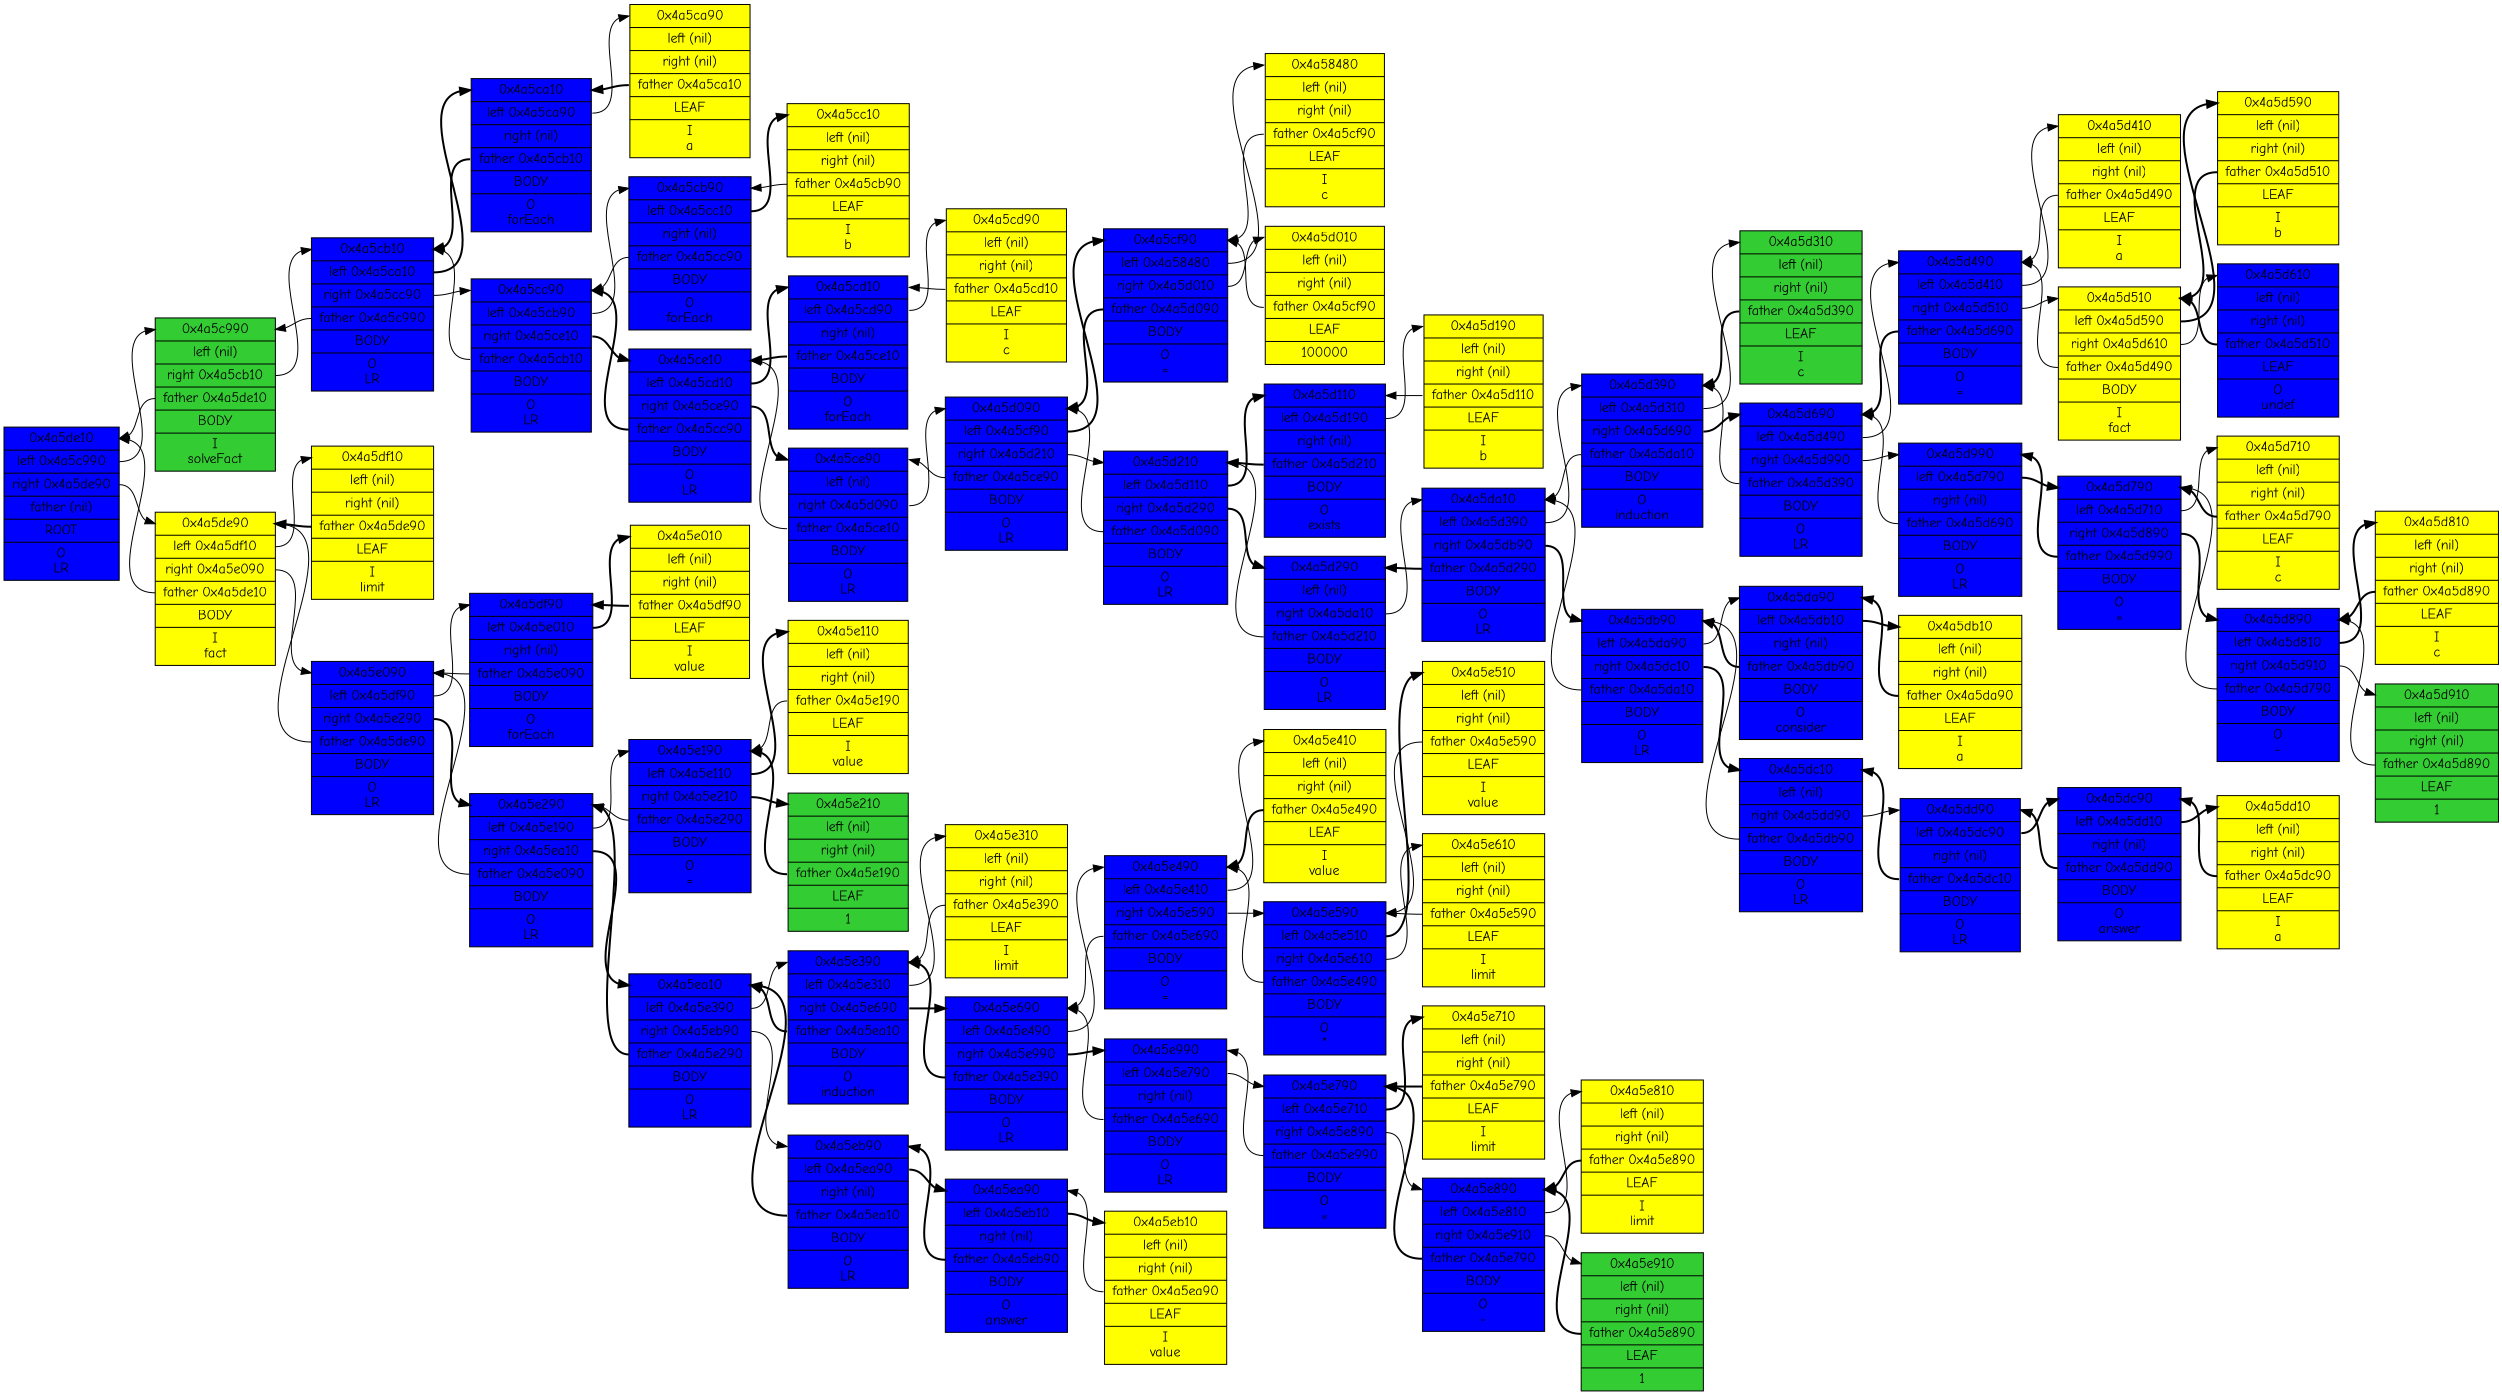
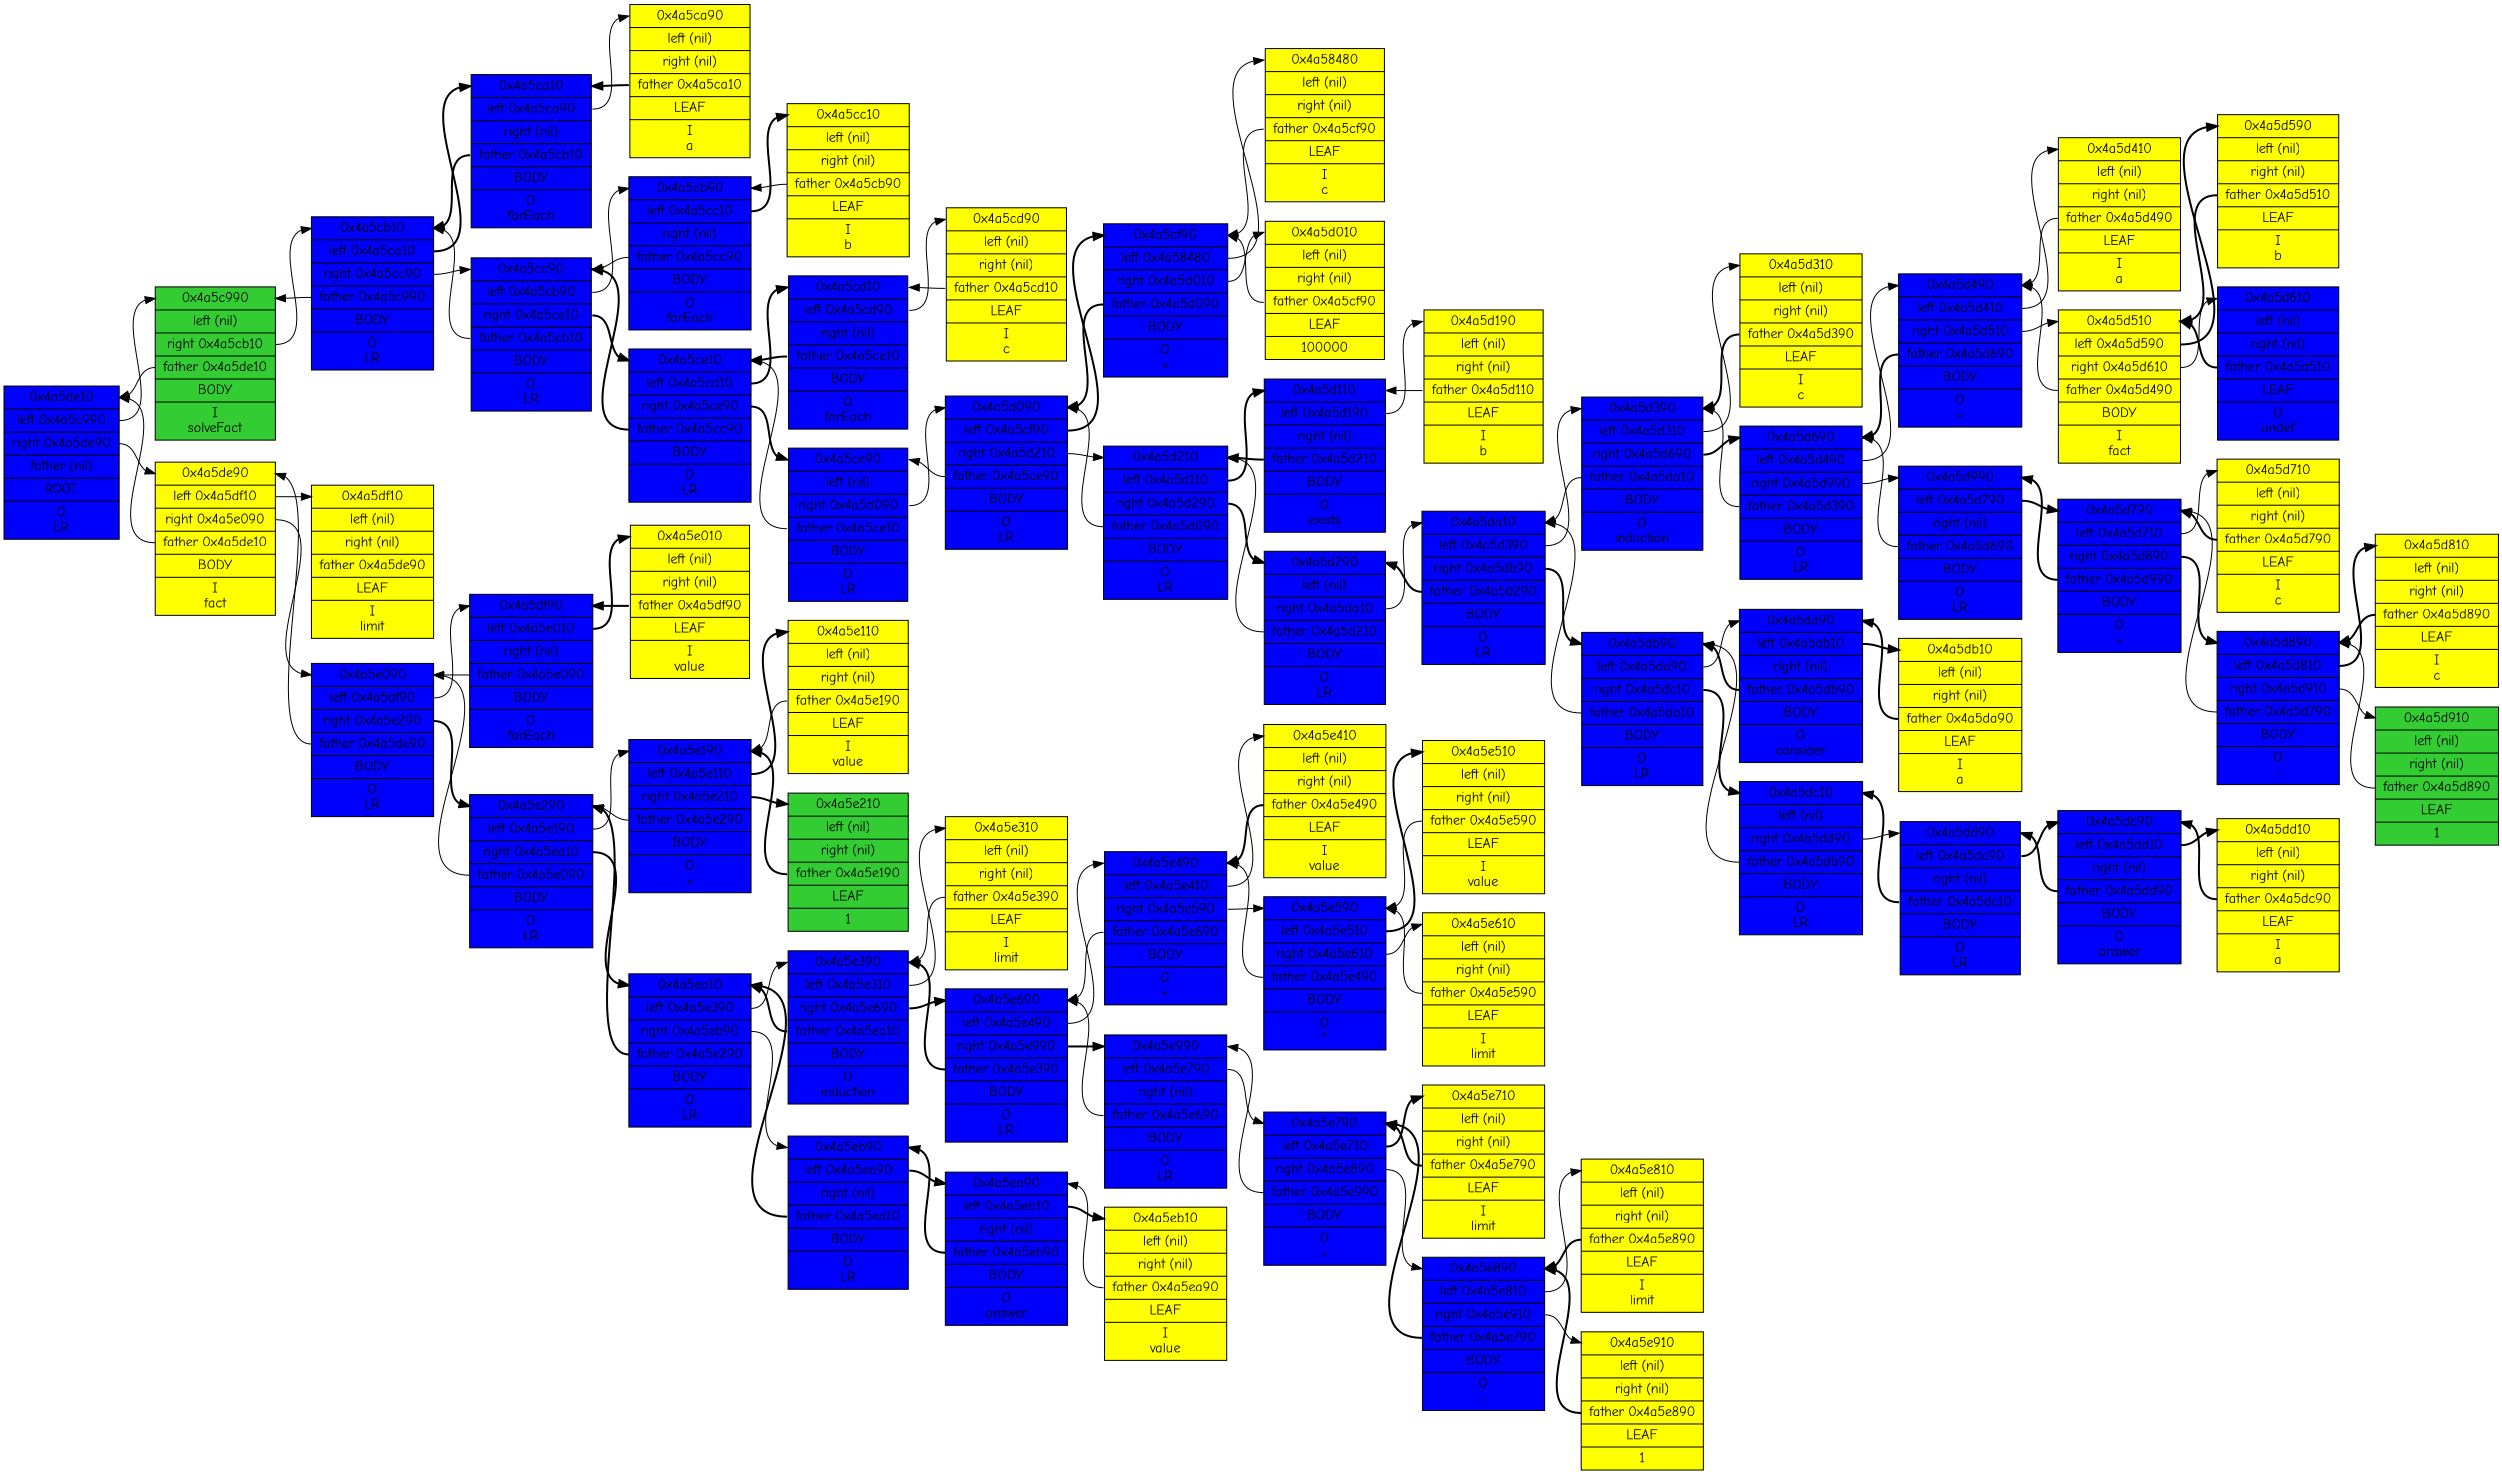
(1801, 307) -> (1801, 330)
(300, 526) -> none
(1642, 1322) -> (1642, 1401)
